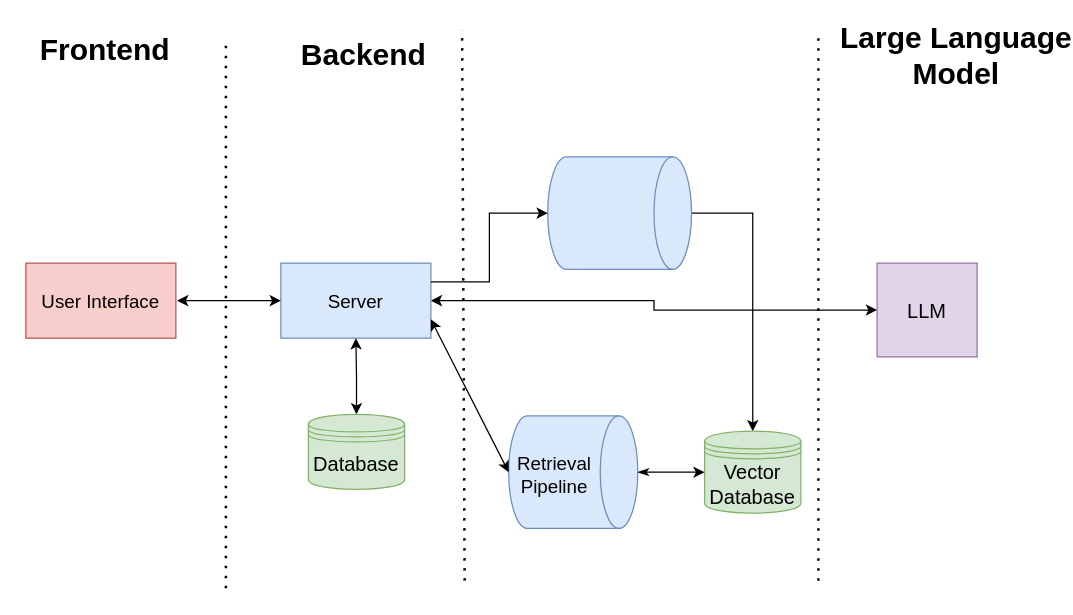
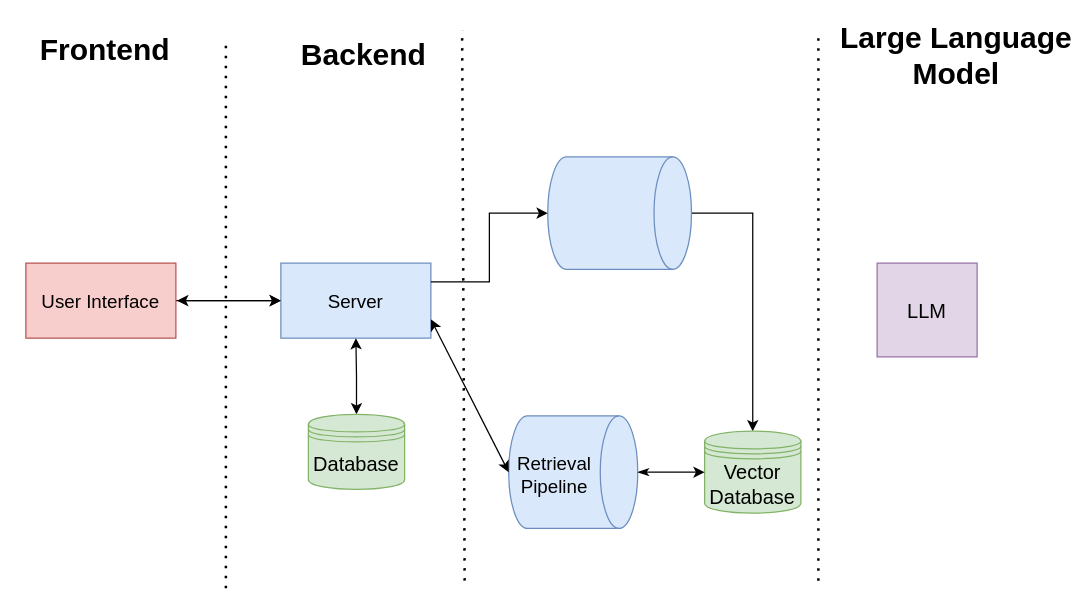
none -> (177, 301)
(654, 305) -> none
